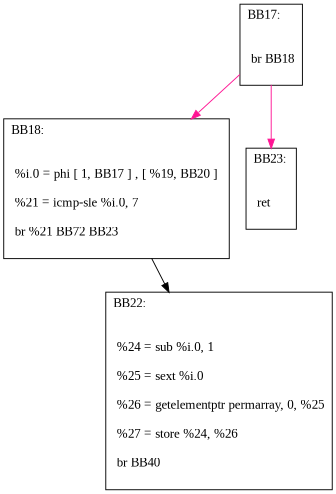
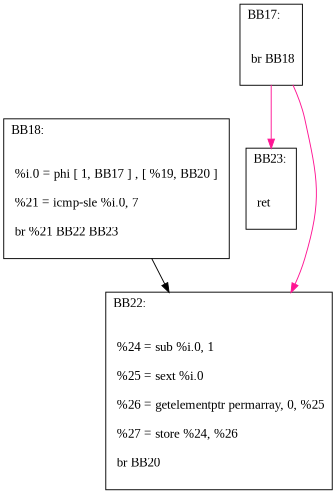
(219, 93) -> (316, 184)
(65, 232) -> (65, 232)
(137, 463) -> (137, 463)
